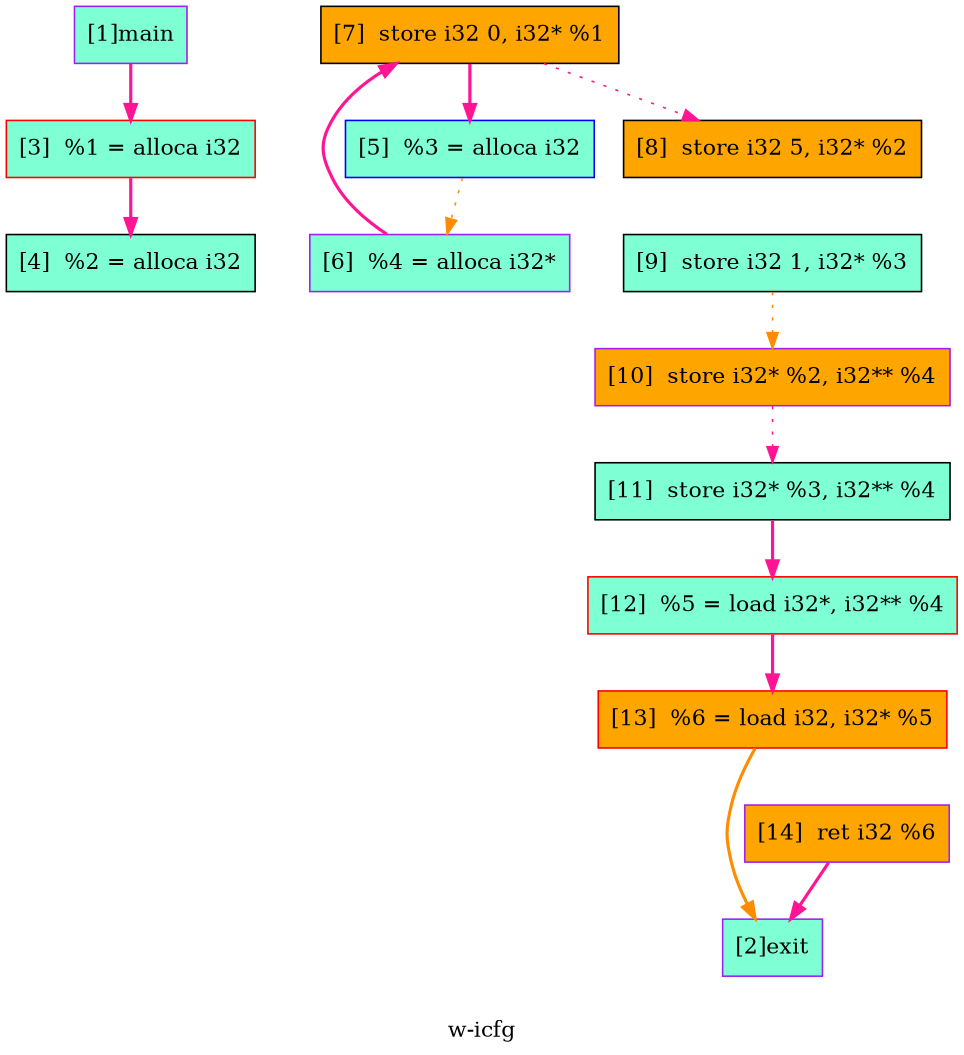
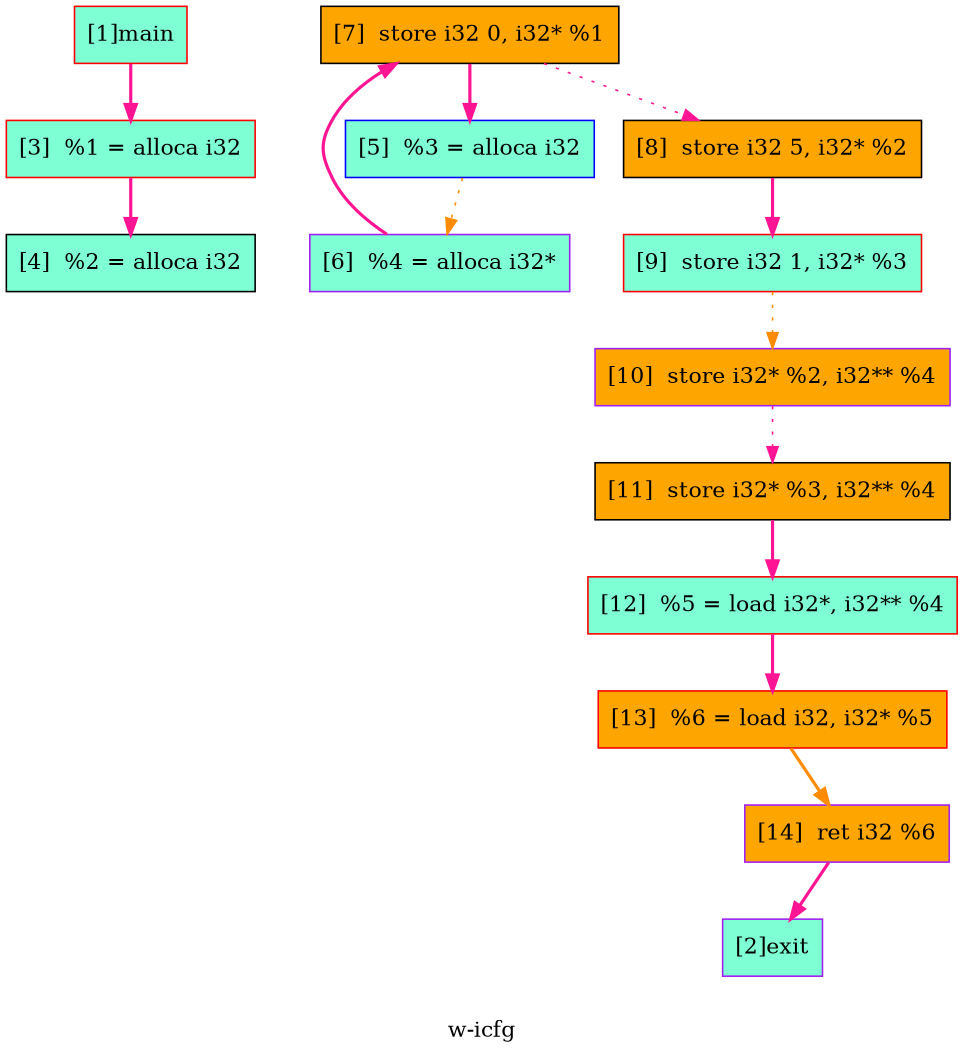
(131, 35) -> (131, 35)
none -> (773, 198)
(773, 263) -> (773, 263)
(773, 491) -> (773, 491)
(728, 825) -> (805, 770)
